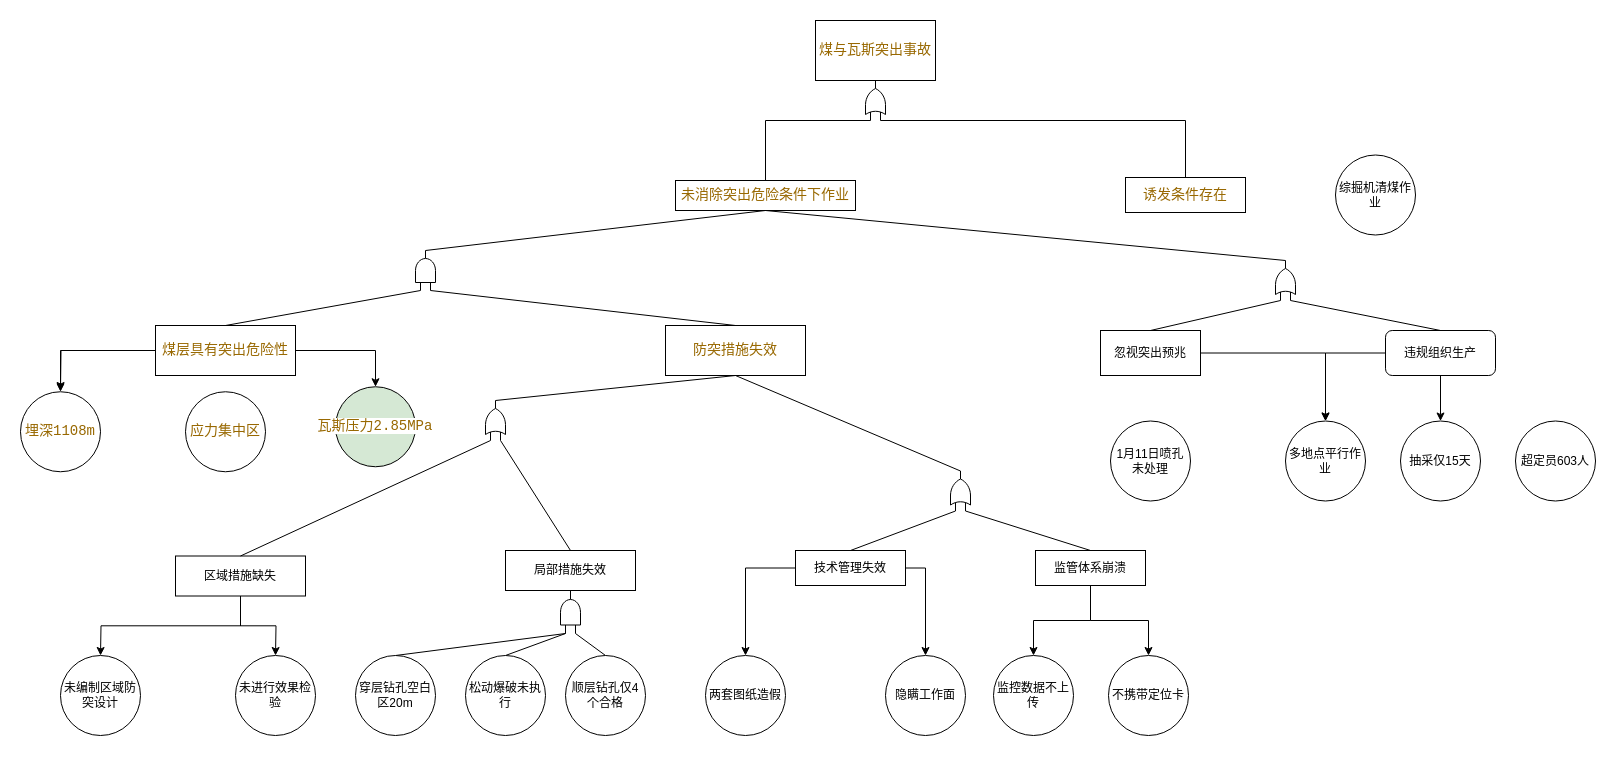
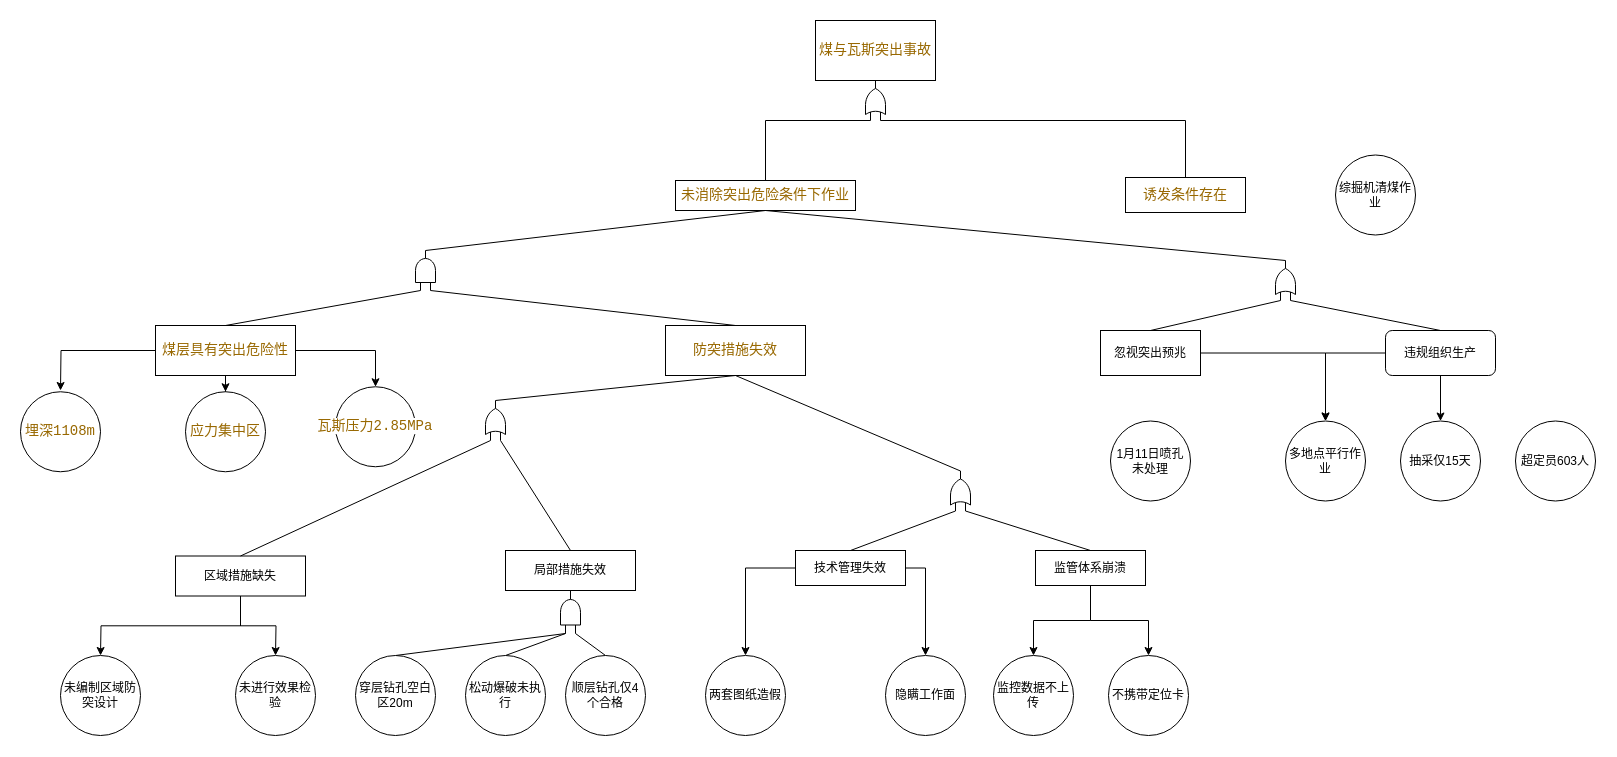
(61, 385) -> (226, 387)
(376, 427) -> (376, 427)
